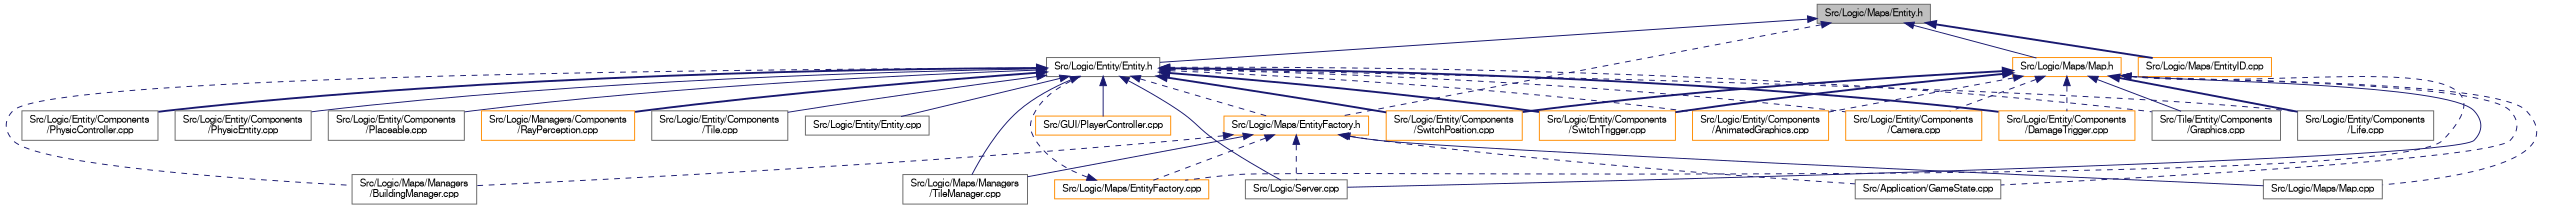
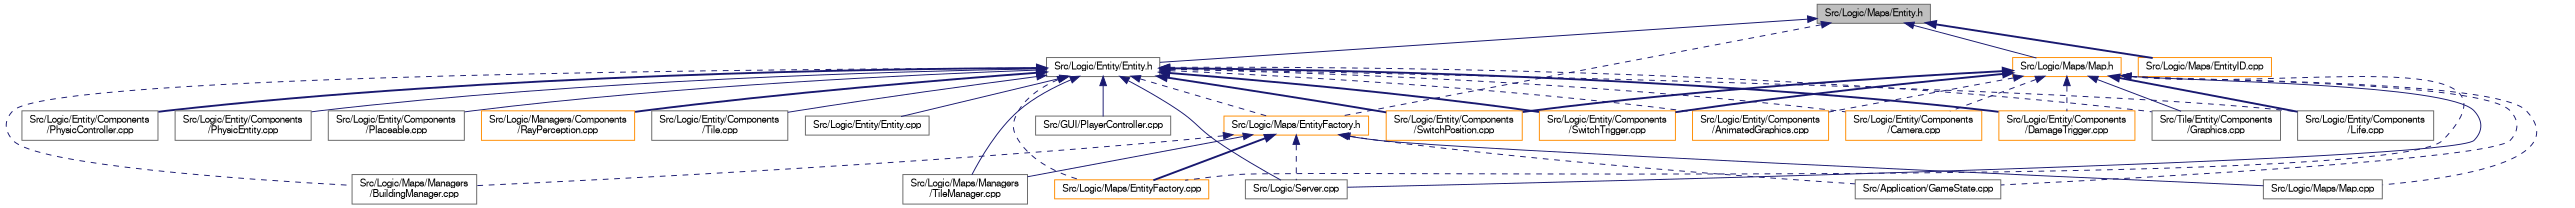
(1103, 126) -> (1103, 126)
(1031, 128) -> (1017, 137)
(1209, 159) -> (1209, 159)
